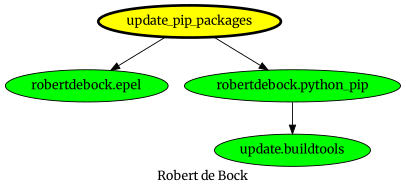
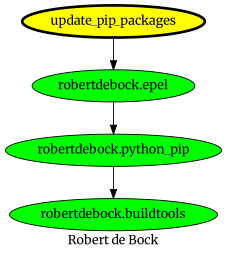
(237, 51) -> (113, 114)
(292, 150) -> (113, 215)
